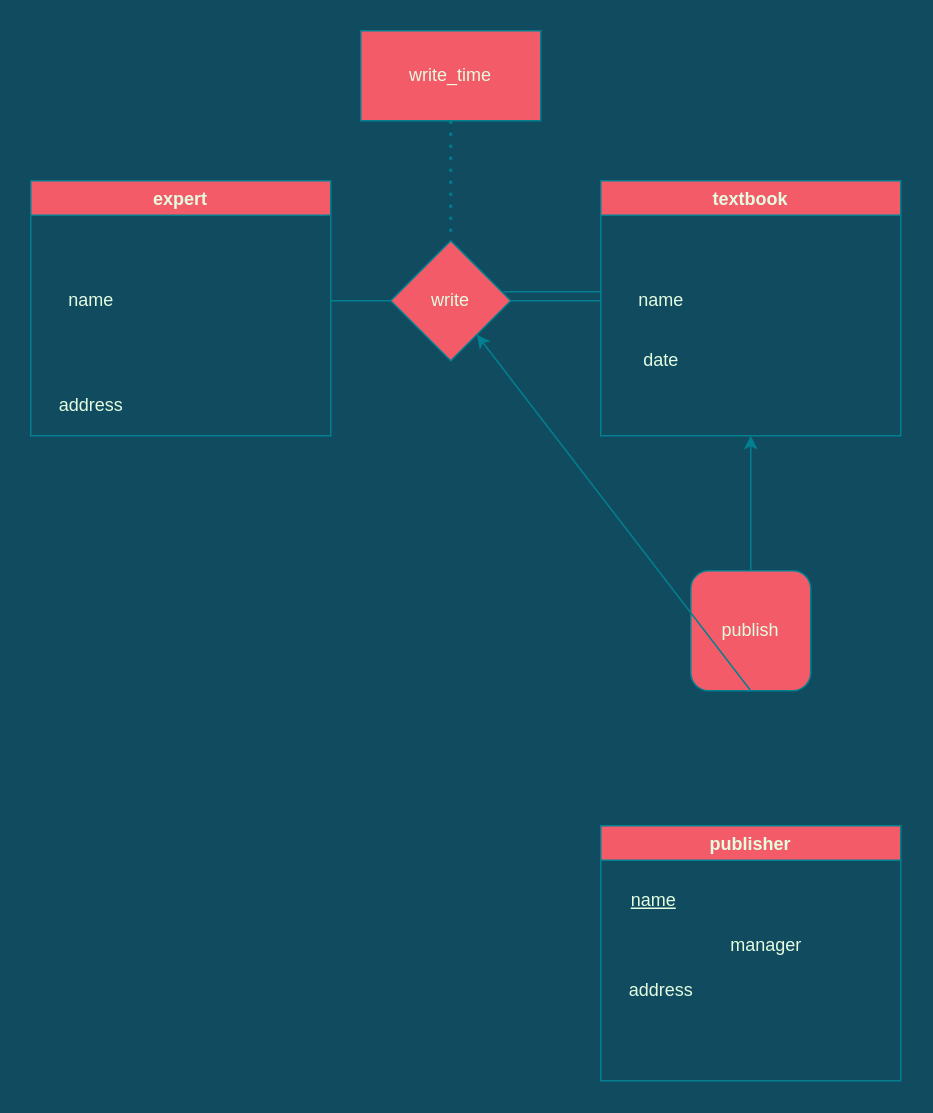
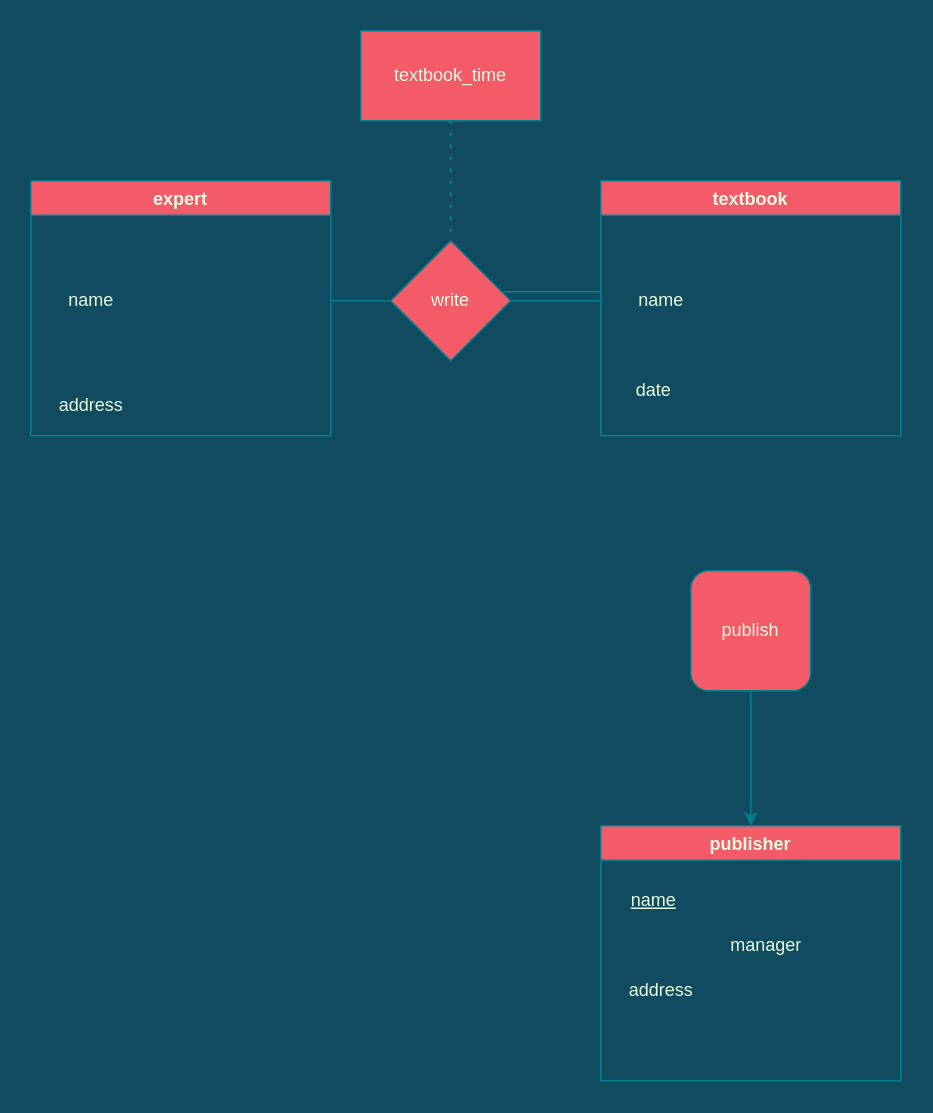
(451, 76) -> (451, 76)
(661, 361) -> (653, 391)
(751, 509) -> none
(721, 652) -> (751, 691)
